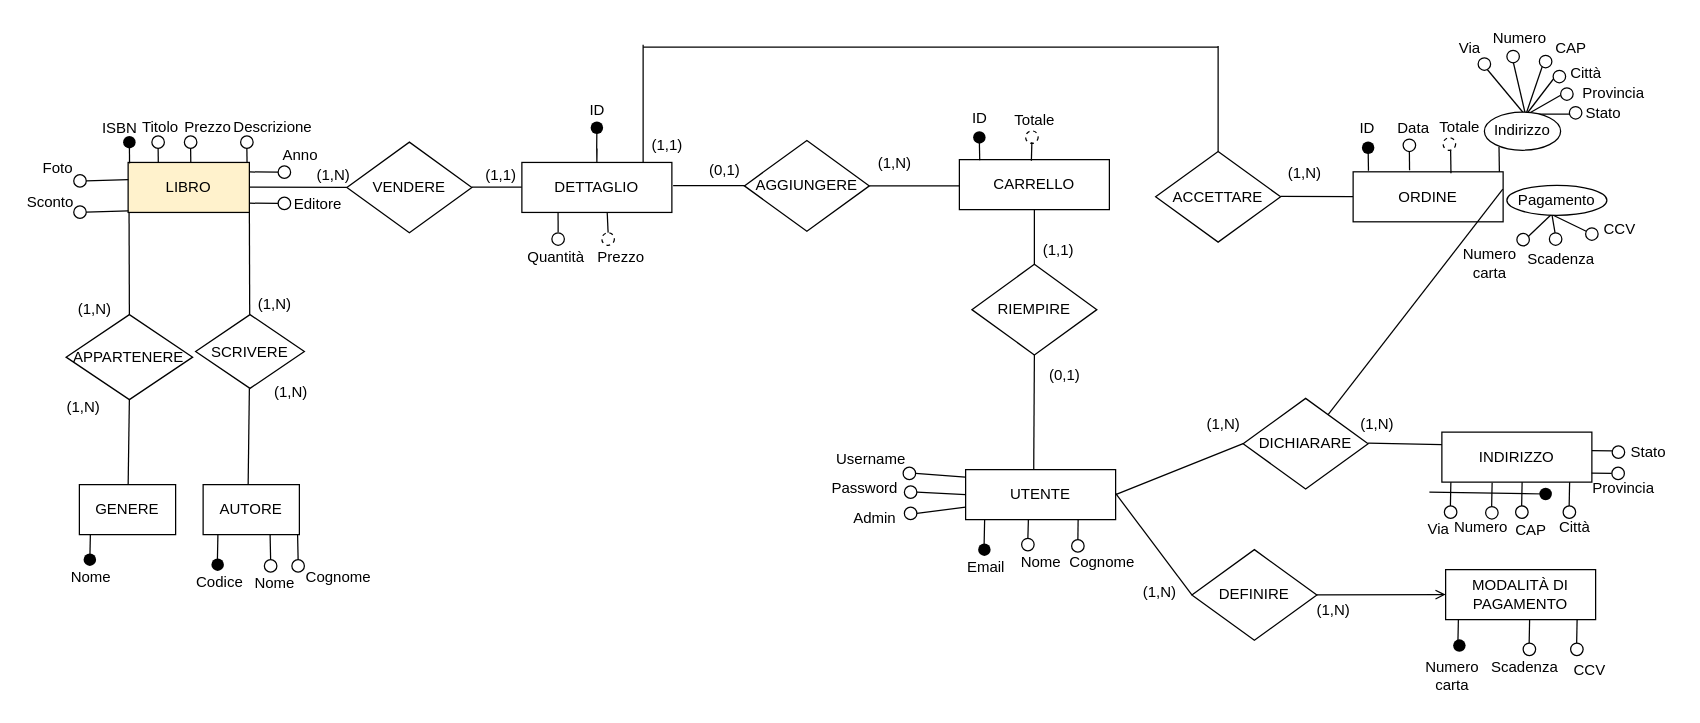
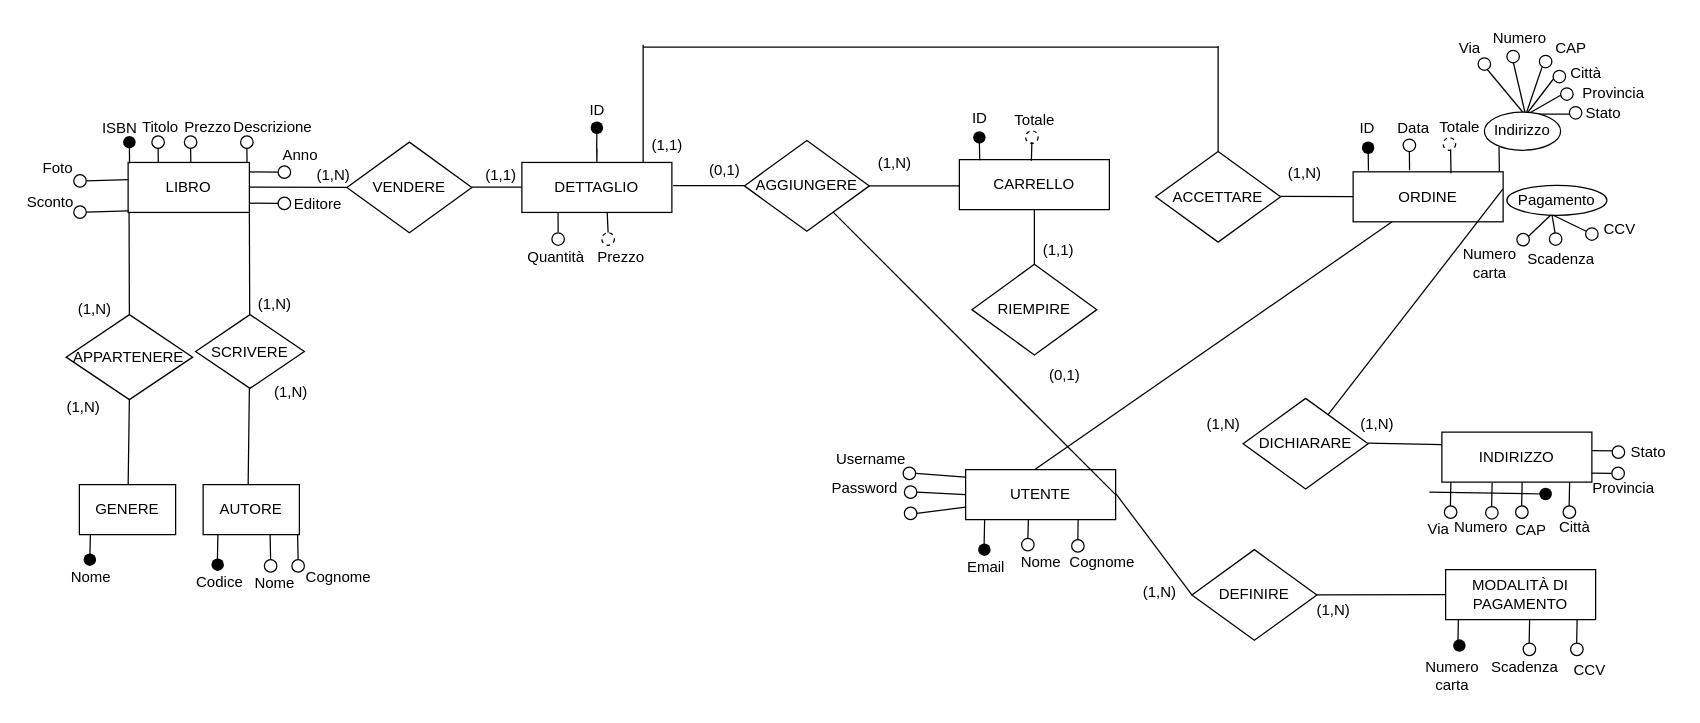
(189, 187) -> (189, 187)
(1034, 416) -> (1213, 346)
(1181, 468) -> (974, 353)
(874, 518) -> none
(1440, 594) -> (1441, 594)
